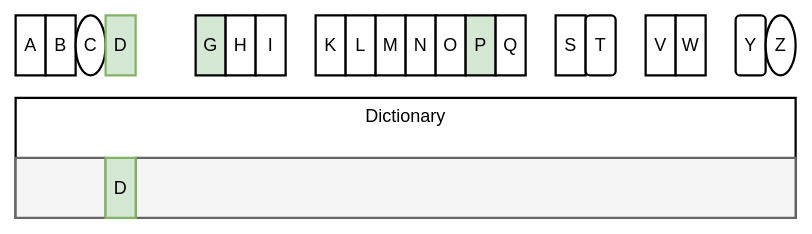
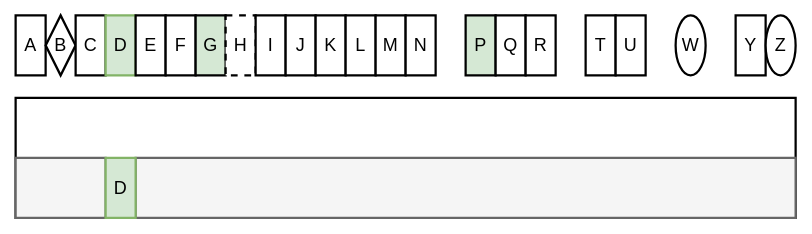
(60, 45) -> (60, 45)
(90, 45) -> (90, 45)
none -> (150, 45)
none -> (180, 45)
(240, 45) -> (240, 45)
none -> (300, 45)
(450, 45) -> none
none -> (540, 45)
(570, 45) -> none
(600, 45) -> (600, 45)
none -> (630, 45)
(660, 45) -> none
(690, 45) -> (690, 45)
(750, 45) -> (750, 45)
(405, 117) -> none
